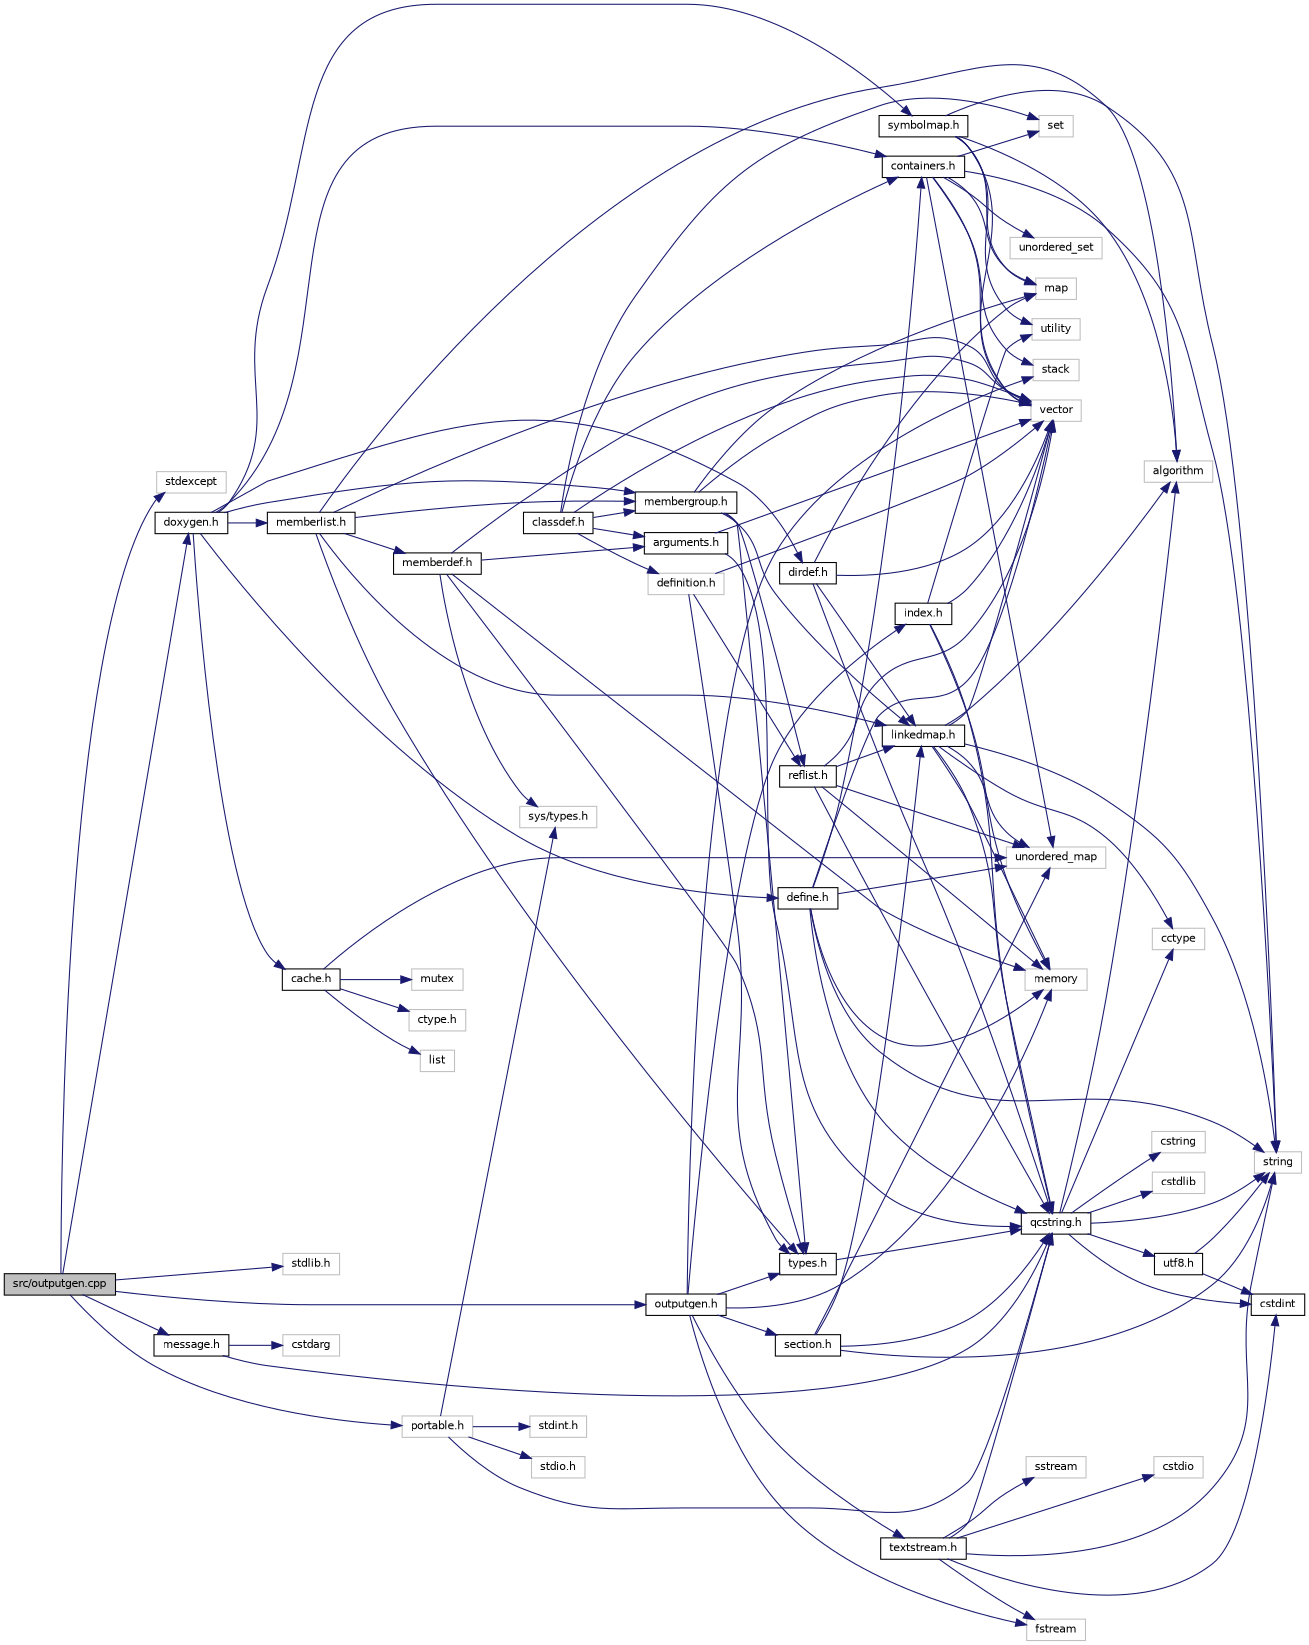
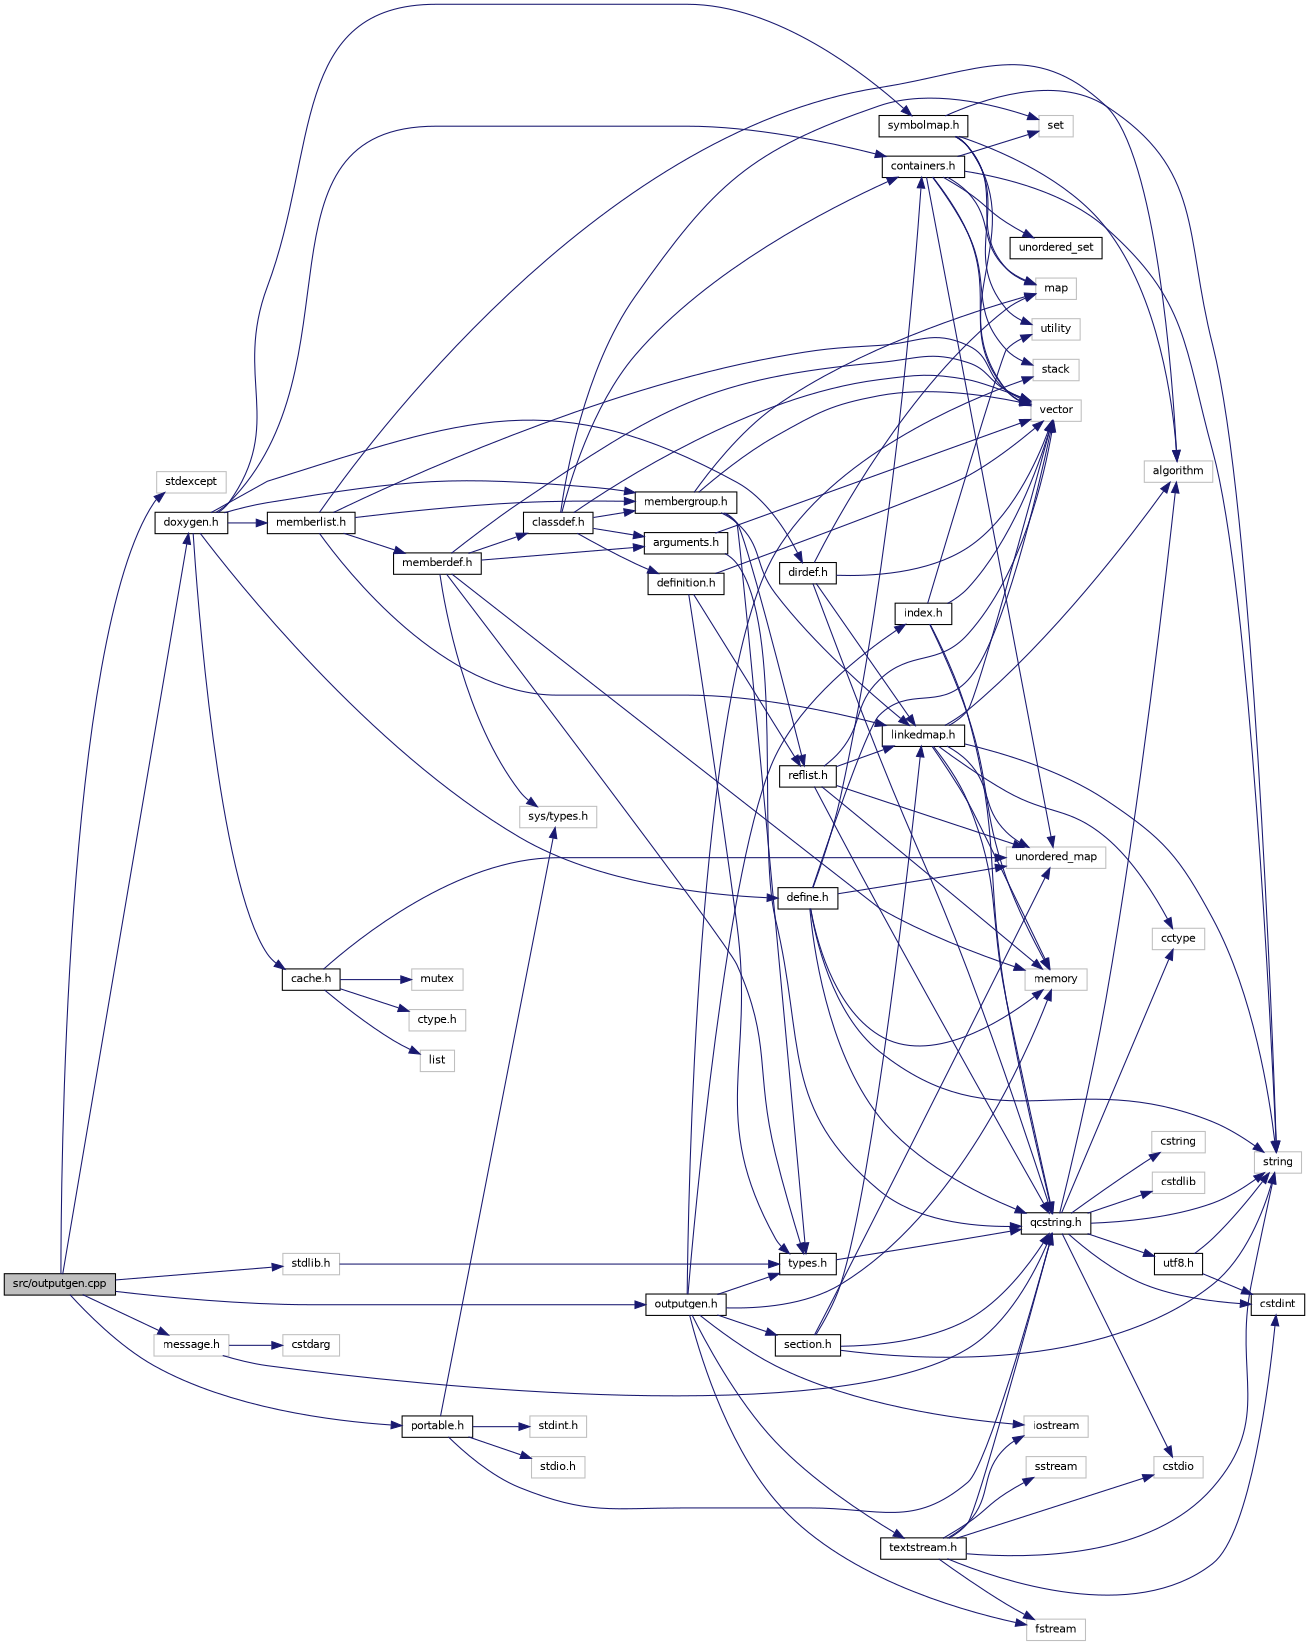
(1056, 248) -> (1056, 248)
none -> (493, 545)
(686, 584) -> (686, 584)
(523, 908) -> (554, 1264)
(191, 1345) -> (191, 1345)
none -> (1117, 1346)
(437, 1427) -> (437, 1427)
none -> (1056, 1427)
